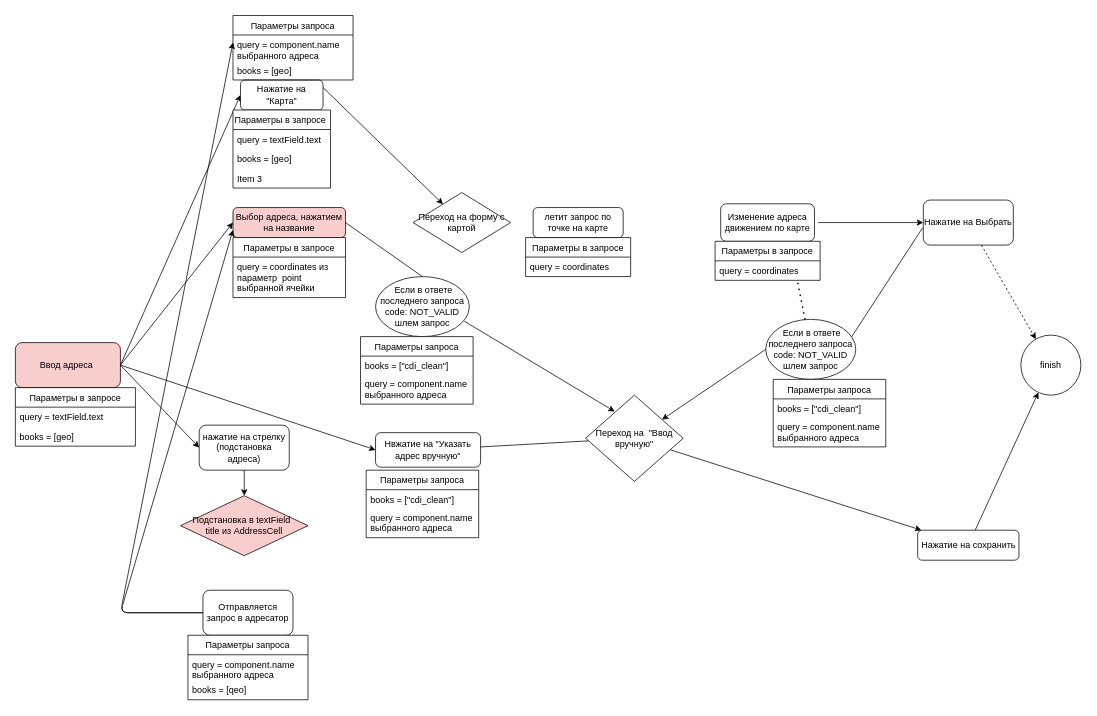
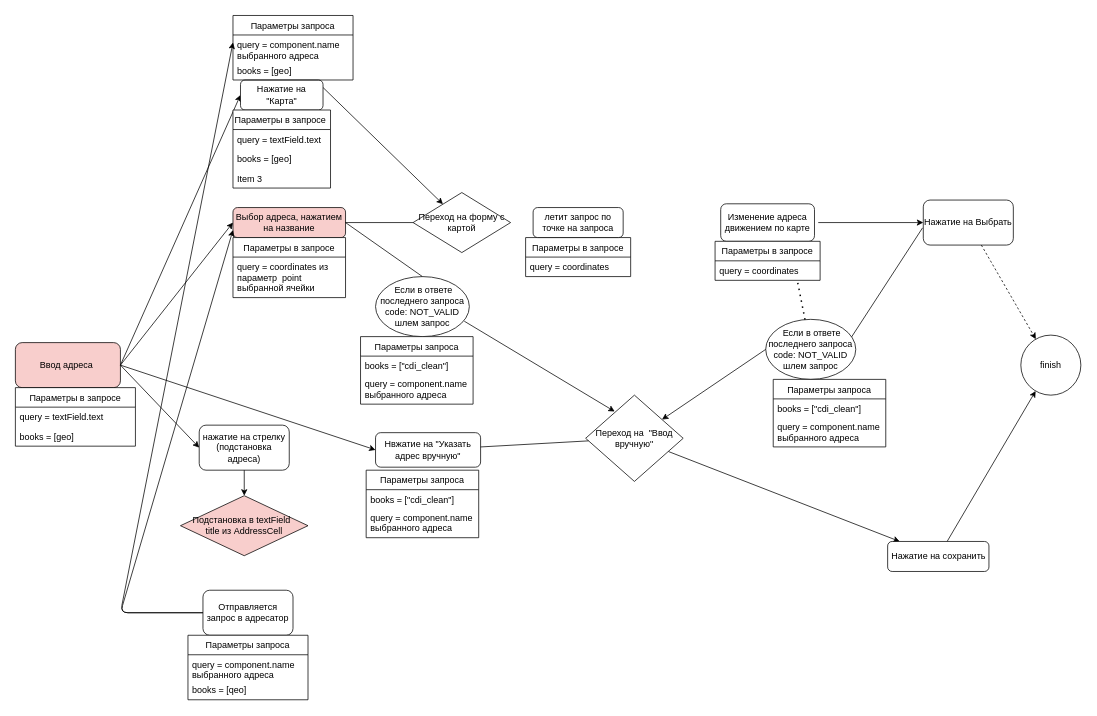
none -> (381, 222)
(578, 222) -> (578, 222)
(968, 545) -> (938, 556)
